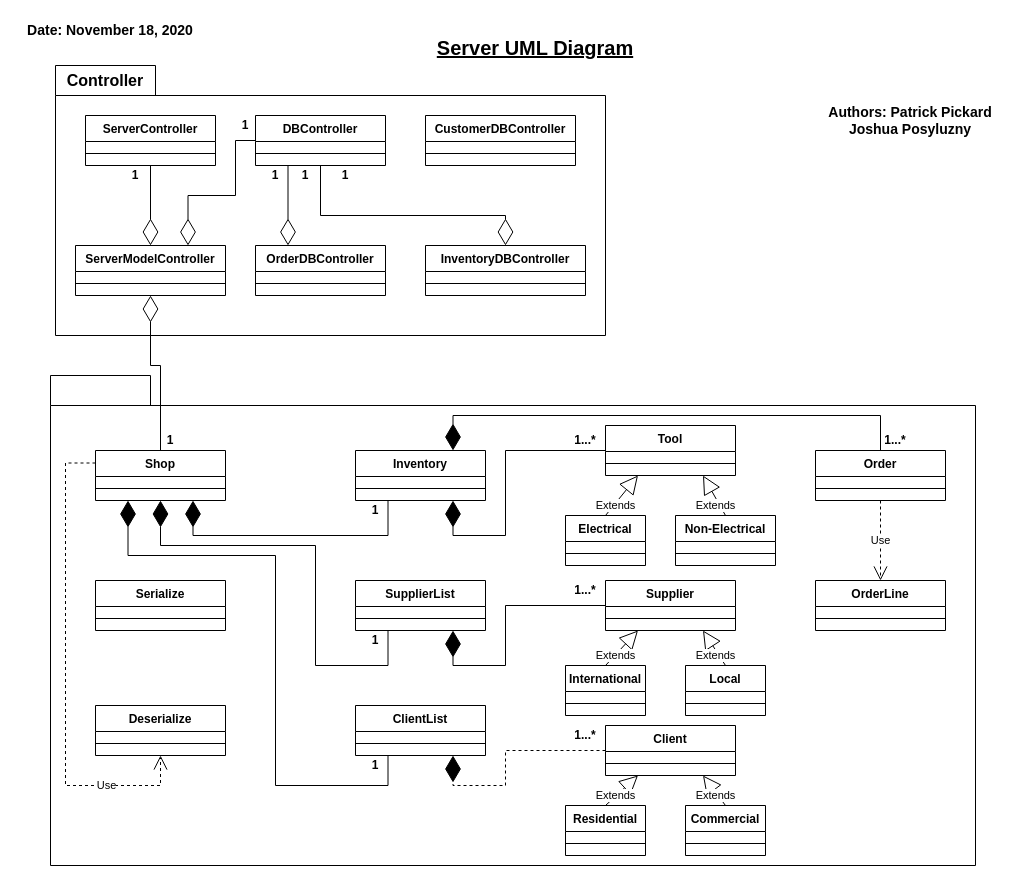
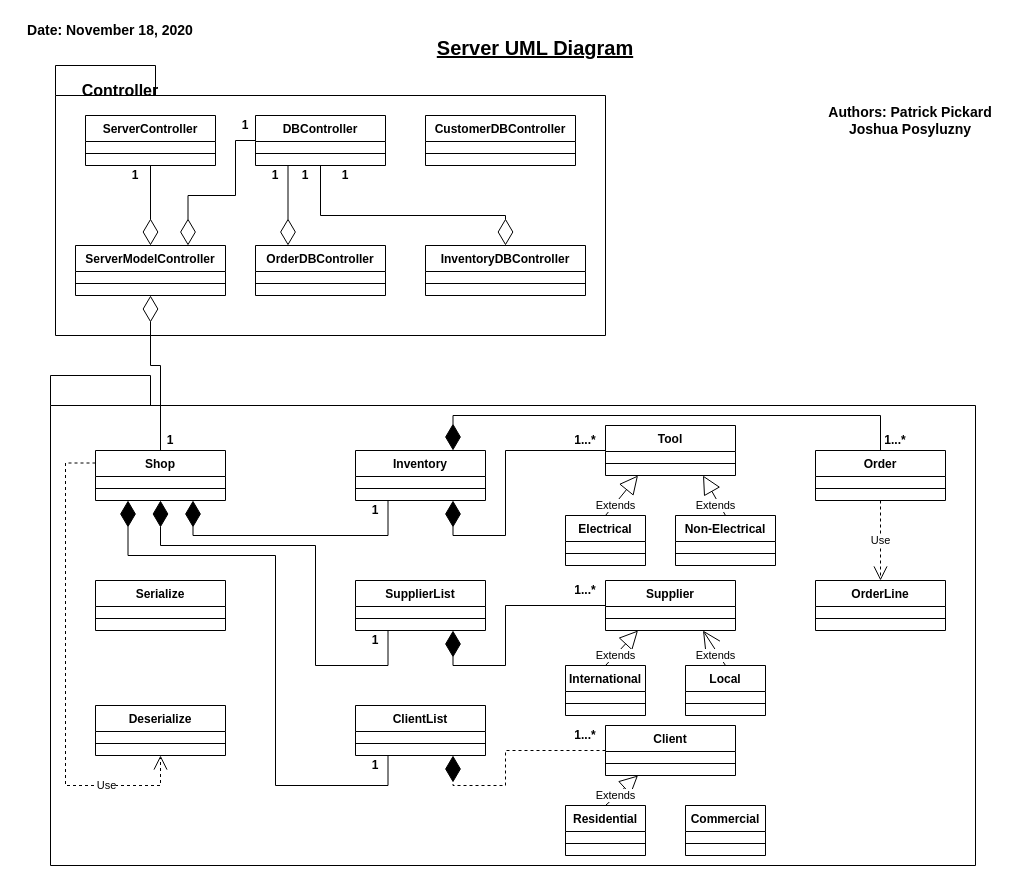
(106, 81) -> (121, 91)
(713, 647) -> (709, 640)
(720, 798) -> none
